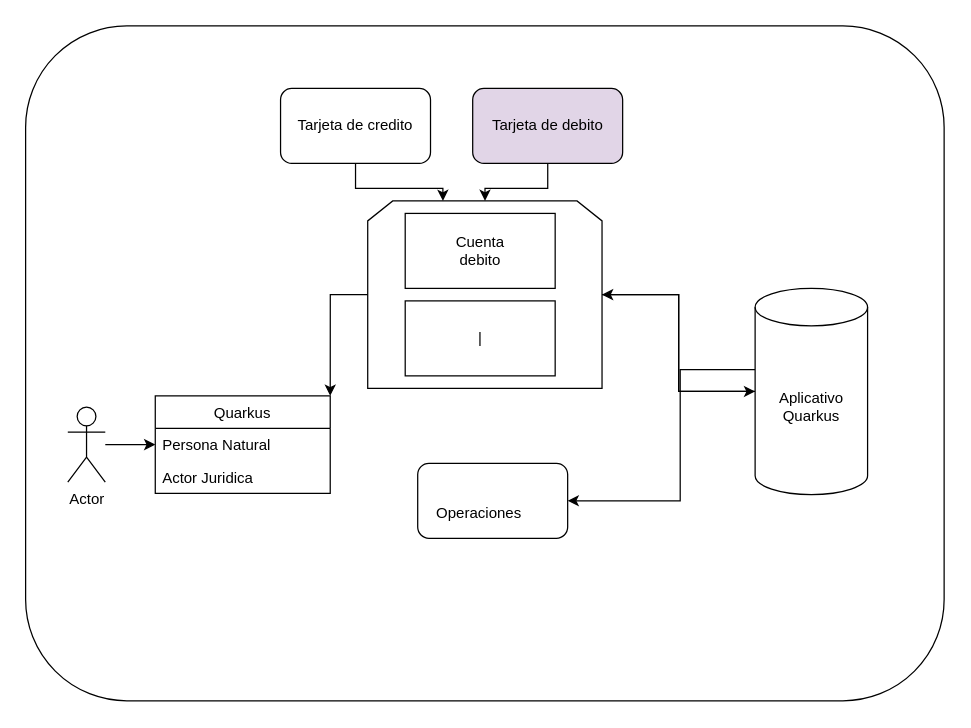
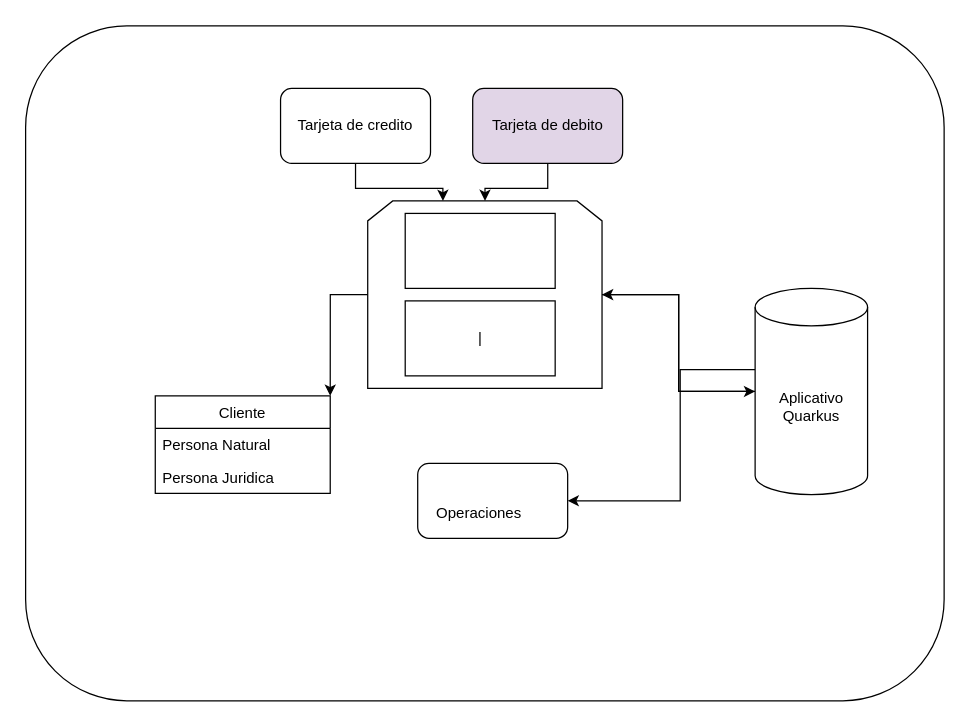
(480, 251) -> none
(242, 413) -> (242, 413)
(87, 444) -> none
(126, 444) -> none
(215, 478) -> (224, 478)
